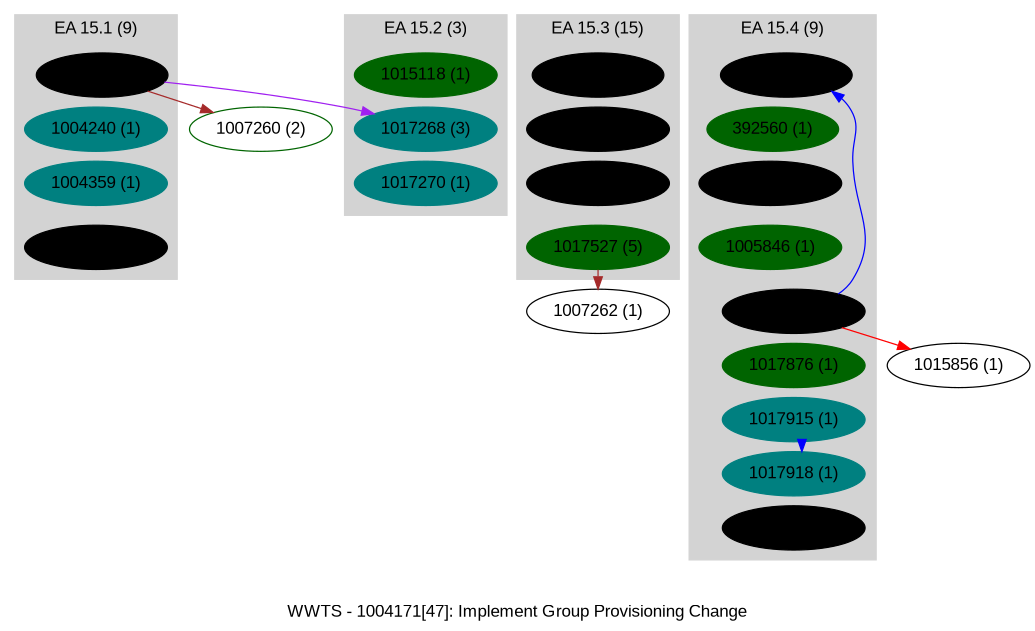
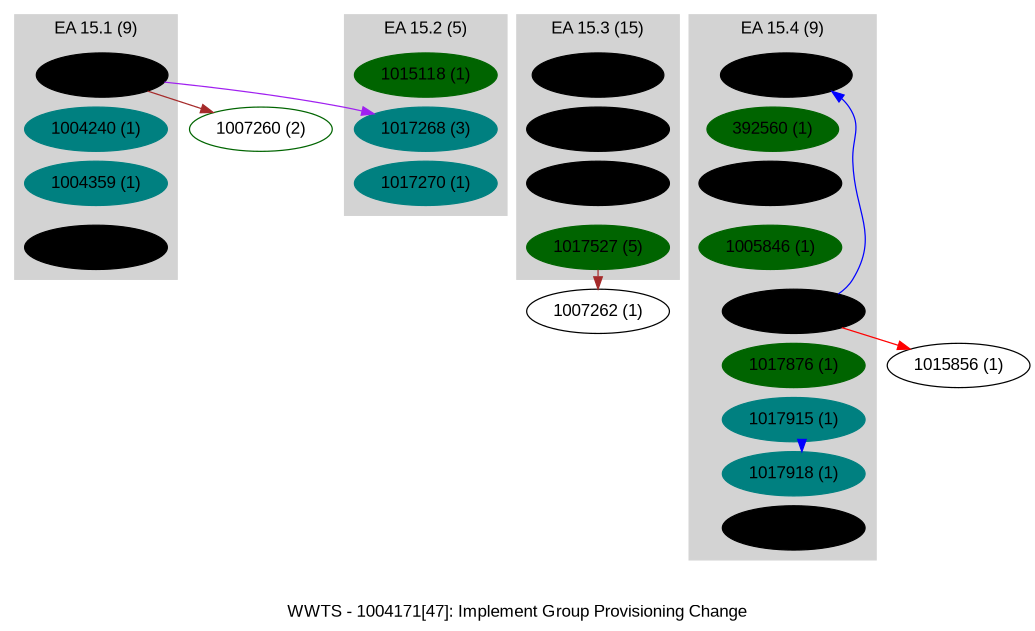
(426, 29) -> (426, 29)
